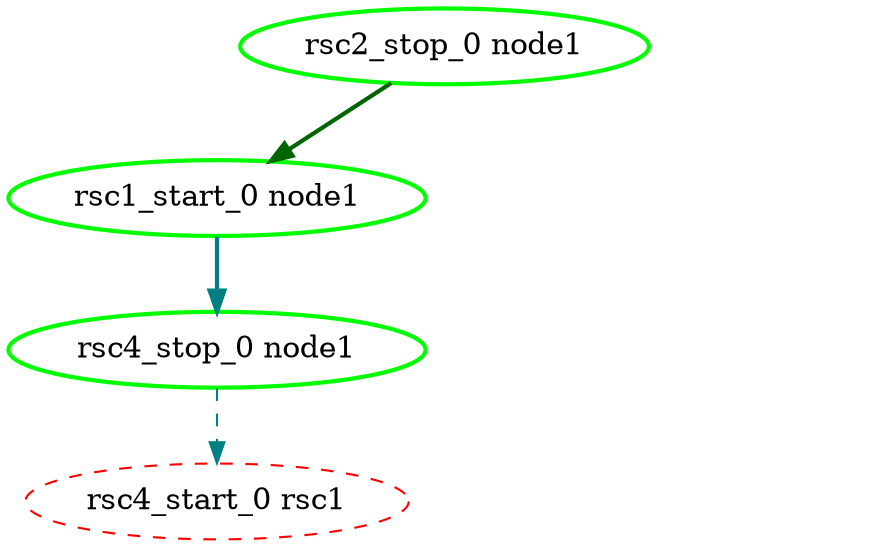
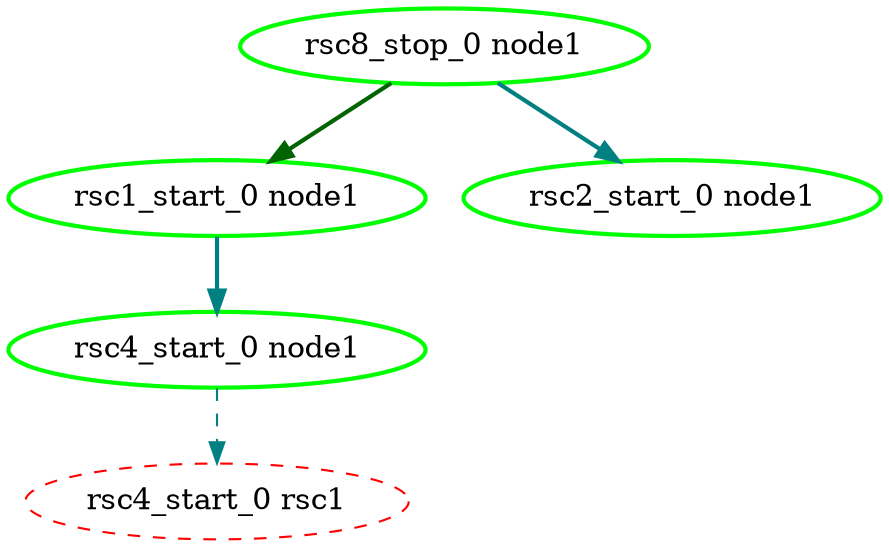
(445, 46) -> (445, 46)
none -> (672, 198)
(217, 350) -> (217, 350)
